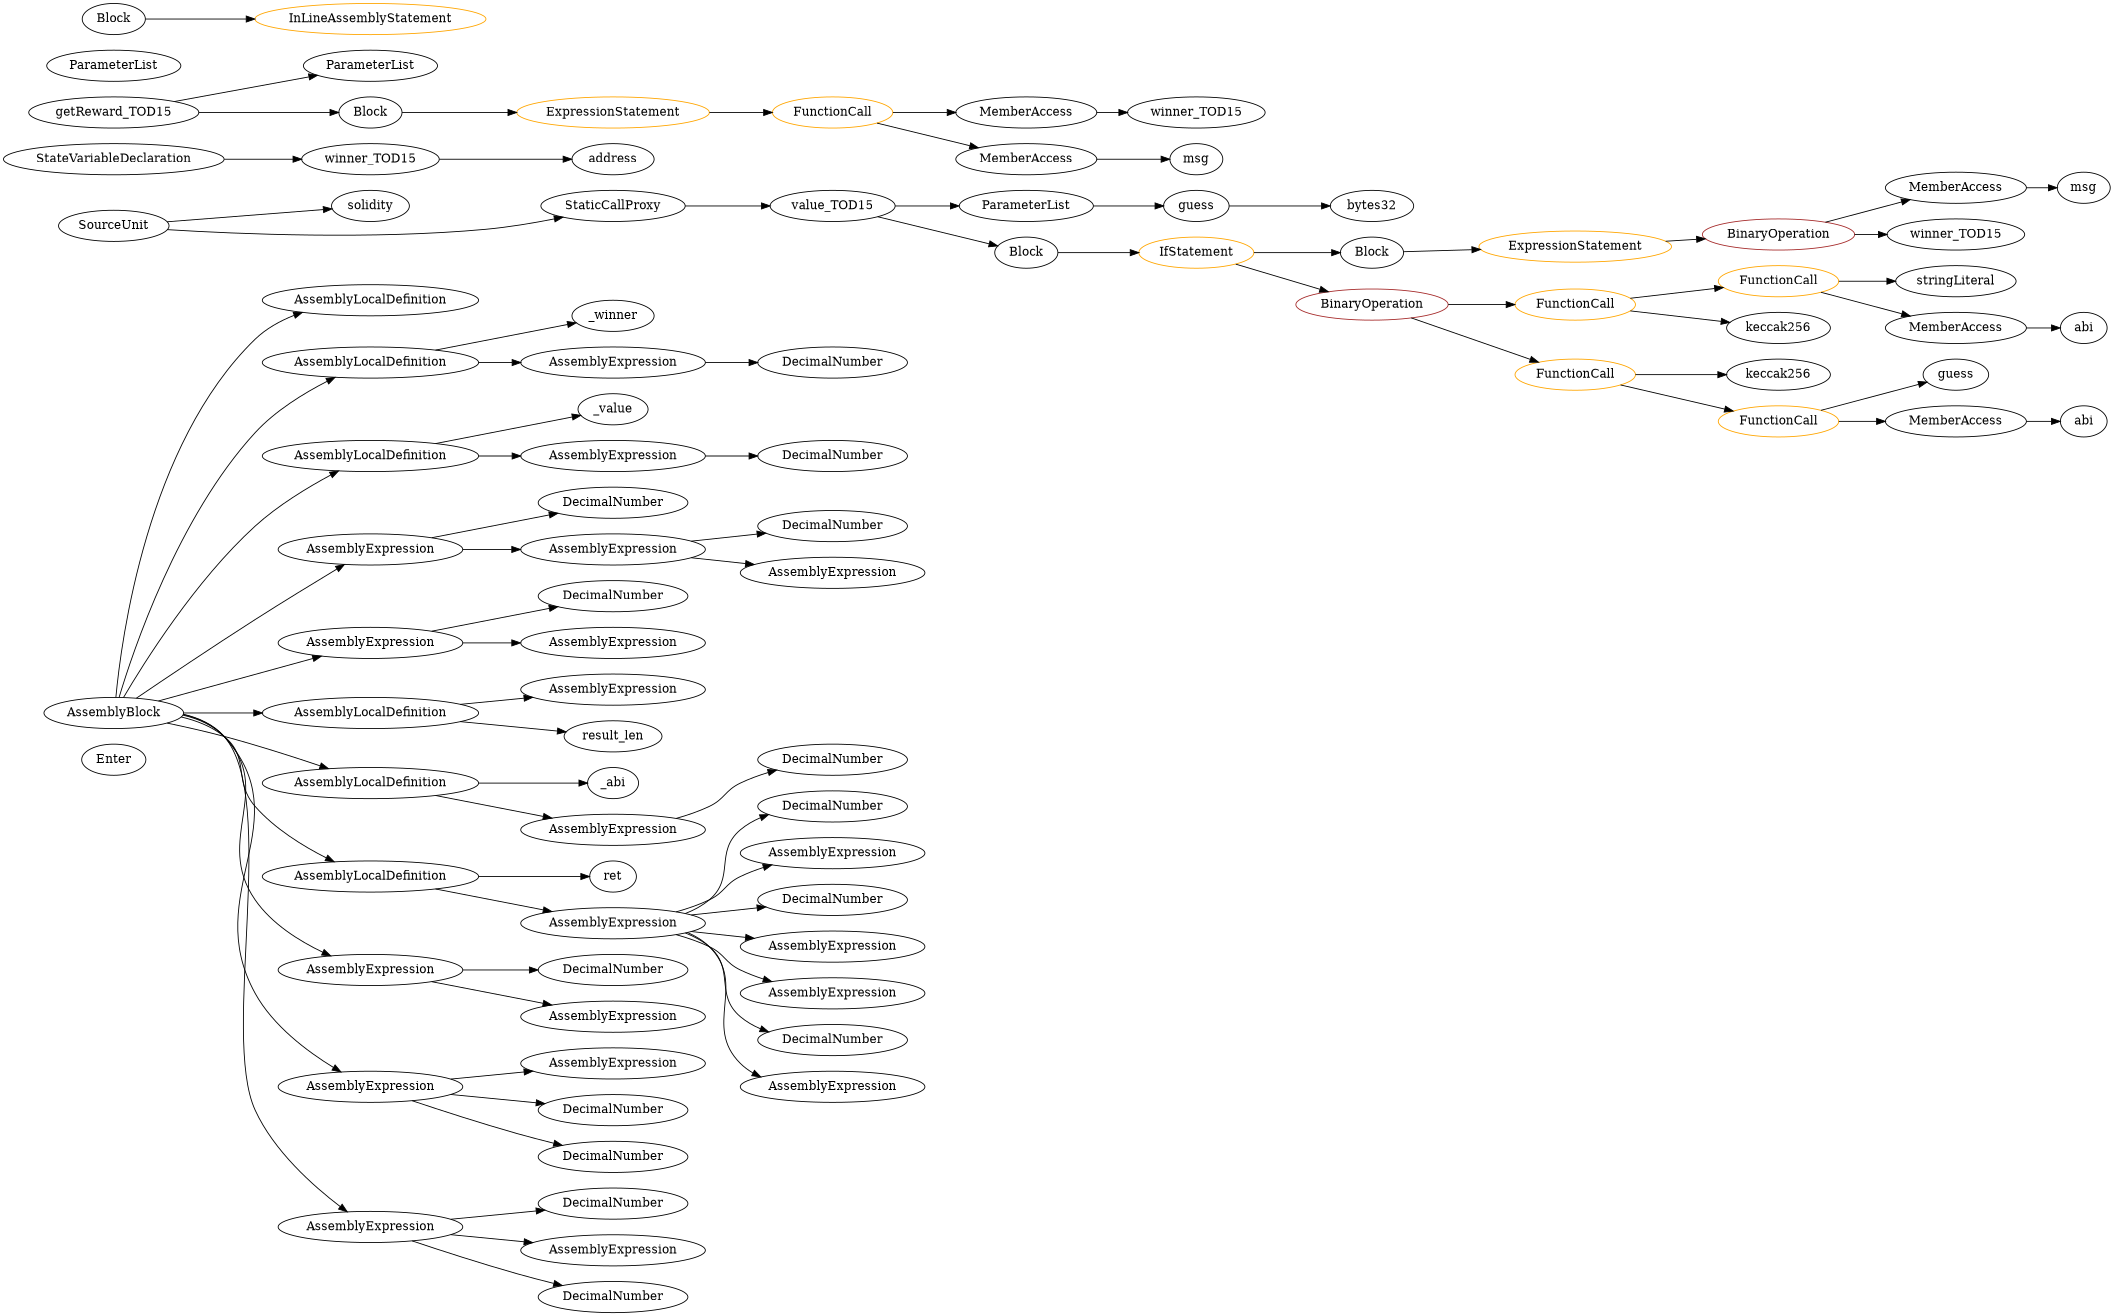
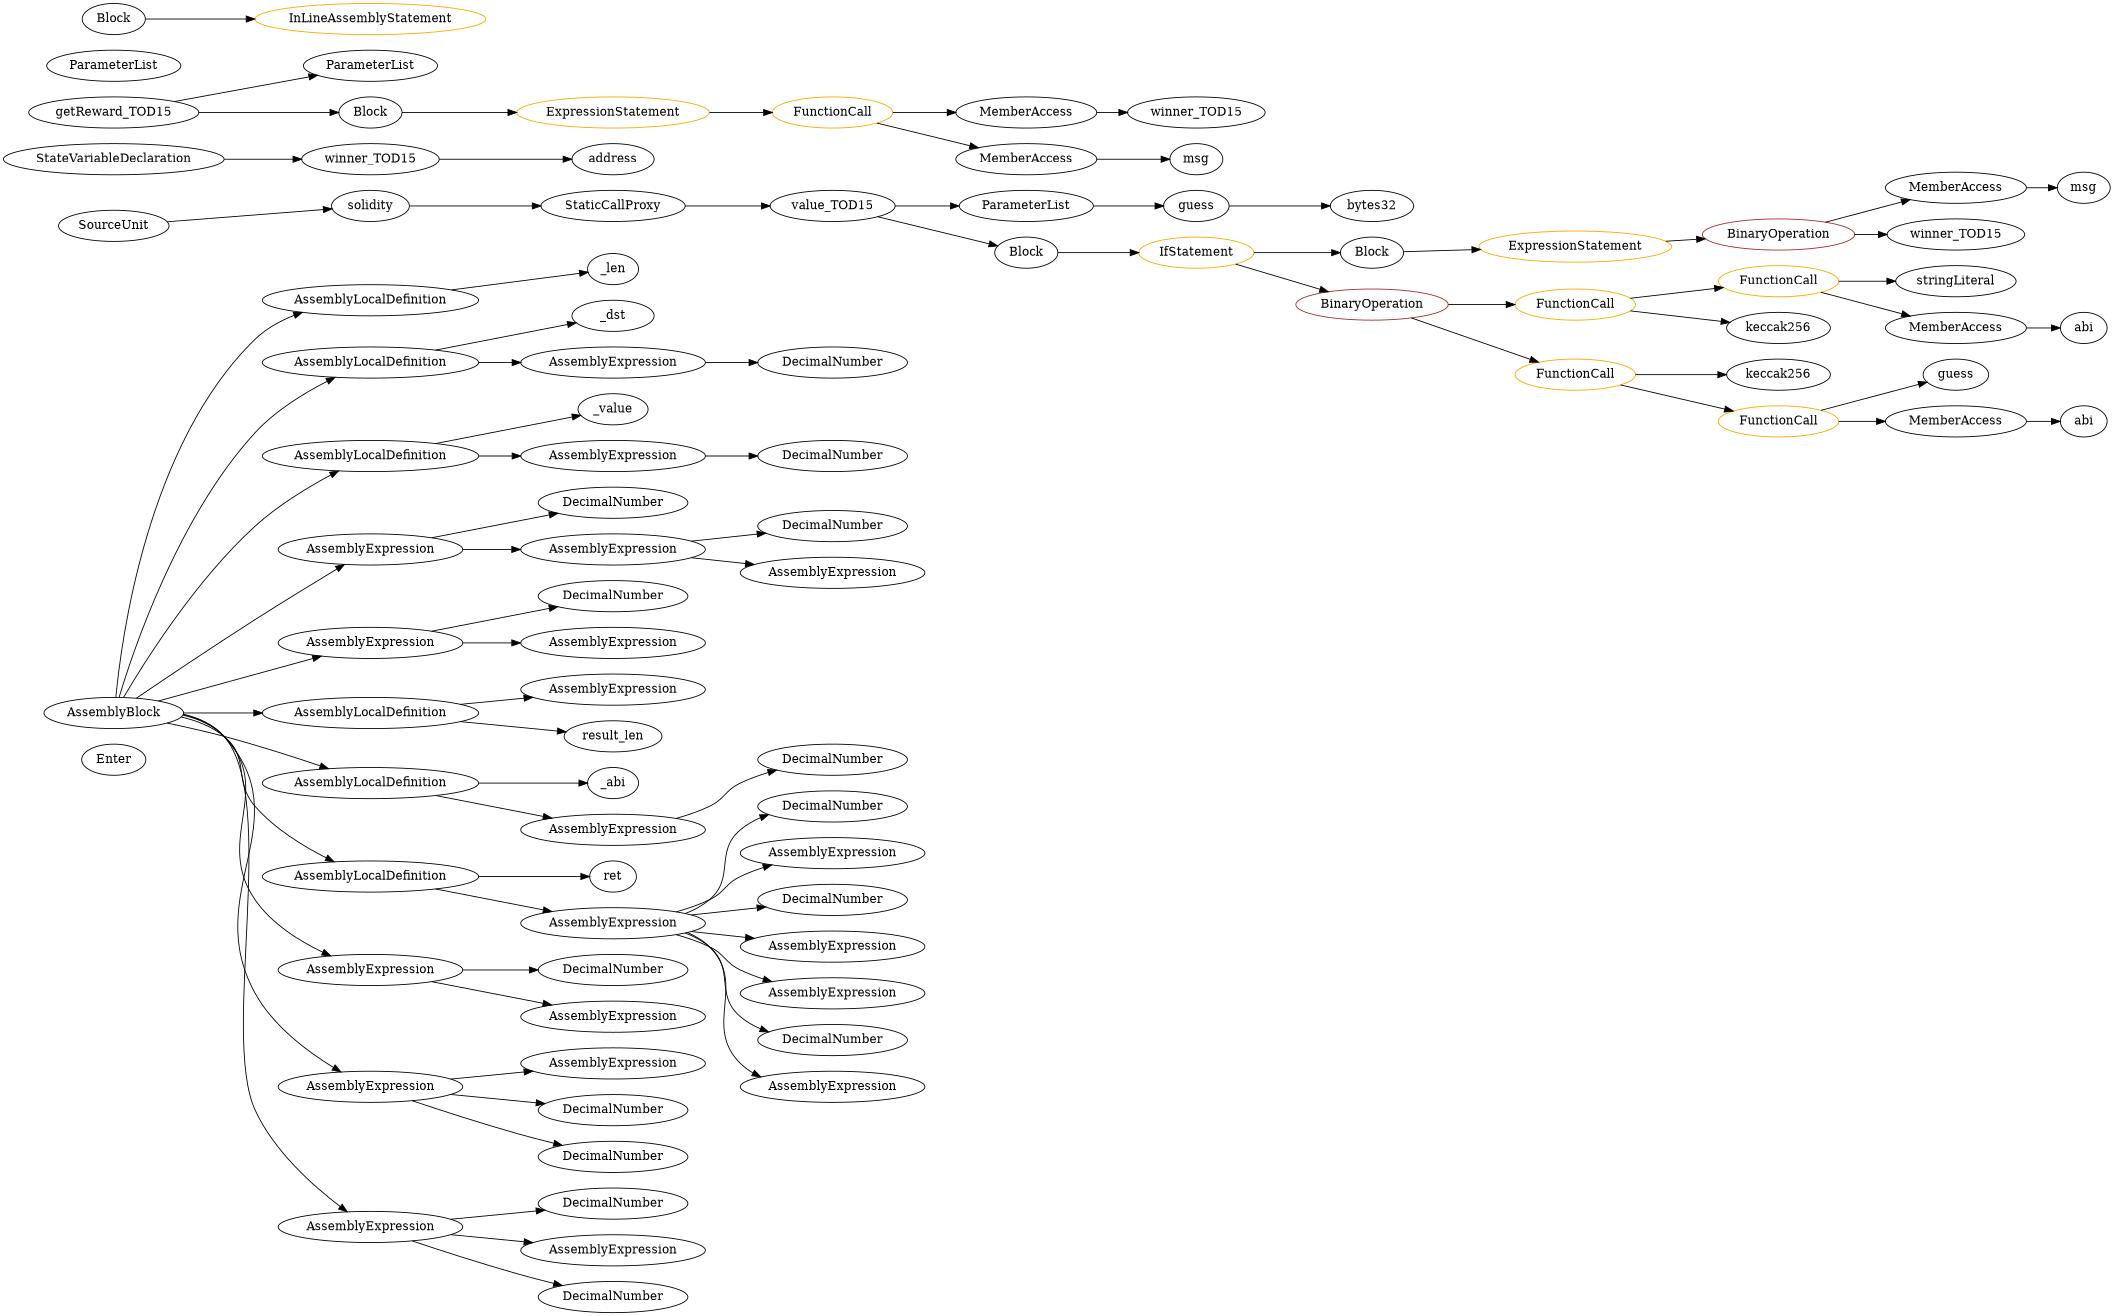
(361, 235) -> (471, 206)
none -> (613, 269)
(613, 316) -> (613, 316)
